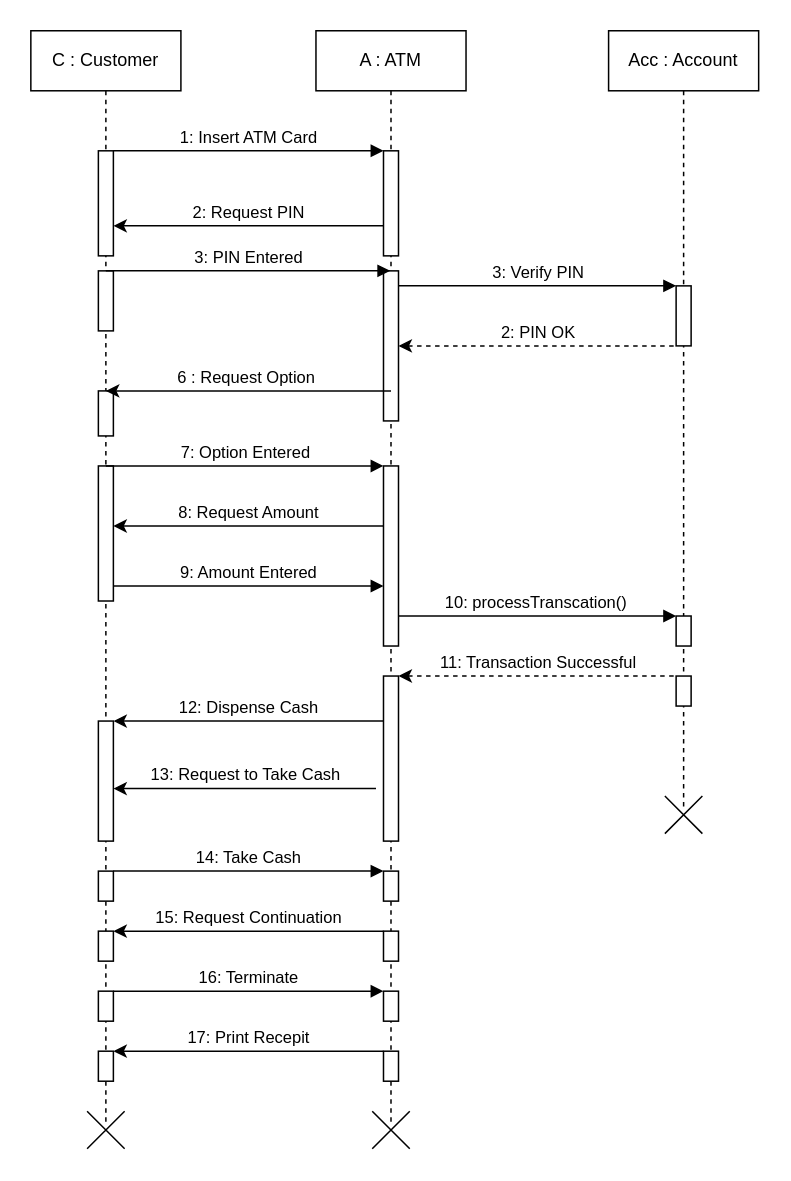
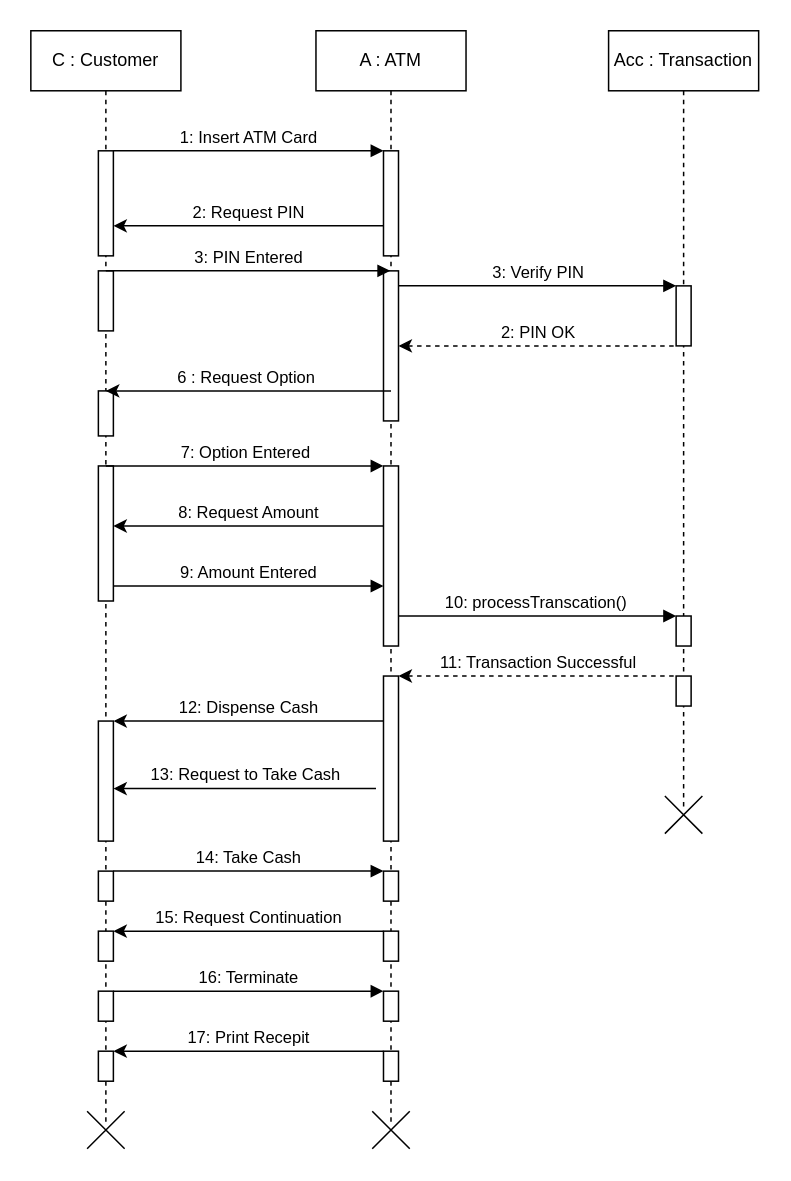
(683, 61) -> (683, 61)
